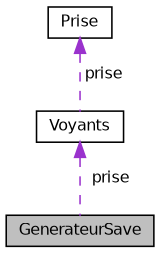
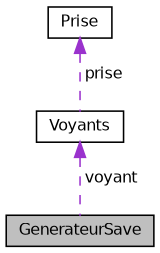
(109, 179) -> (109, 179)
